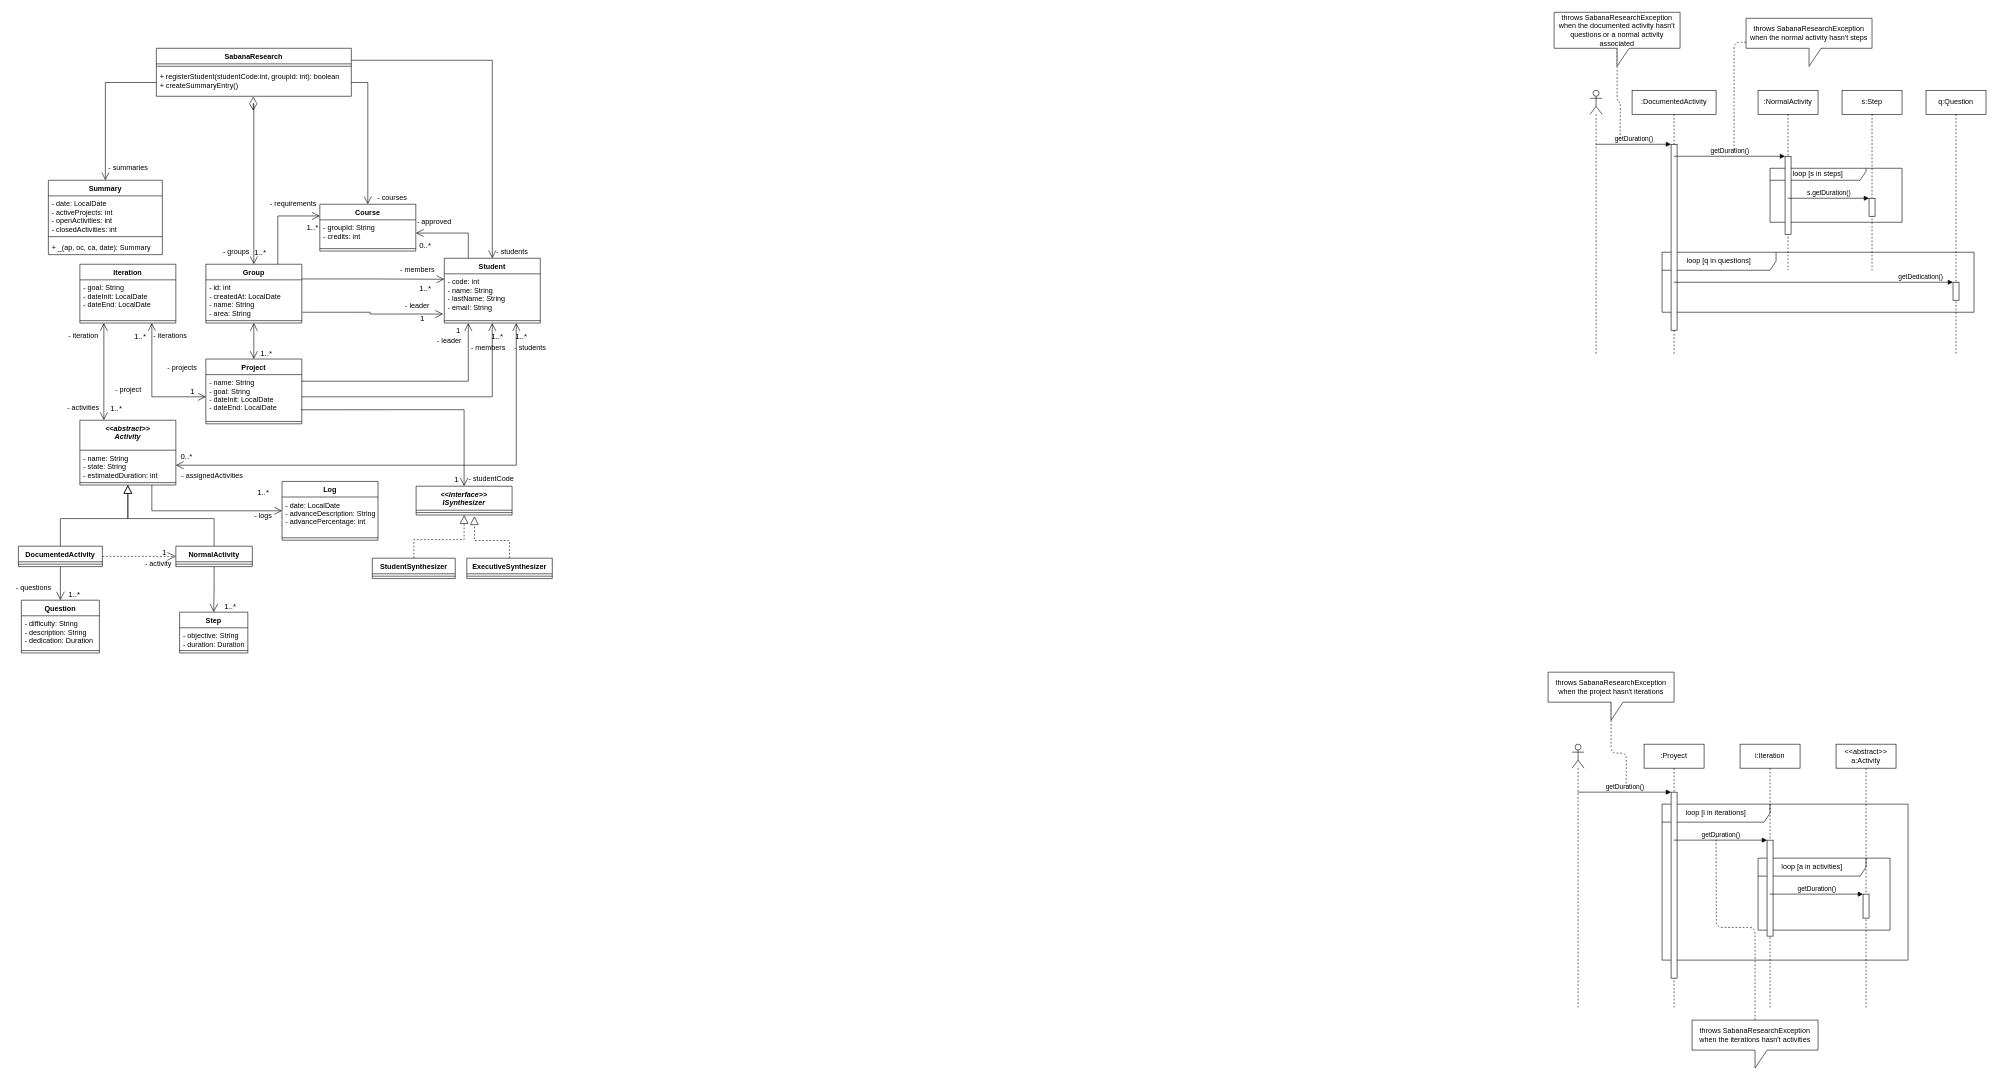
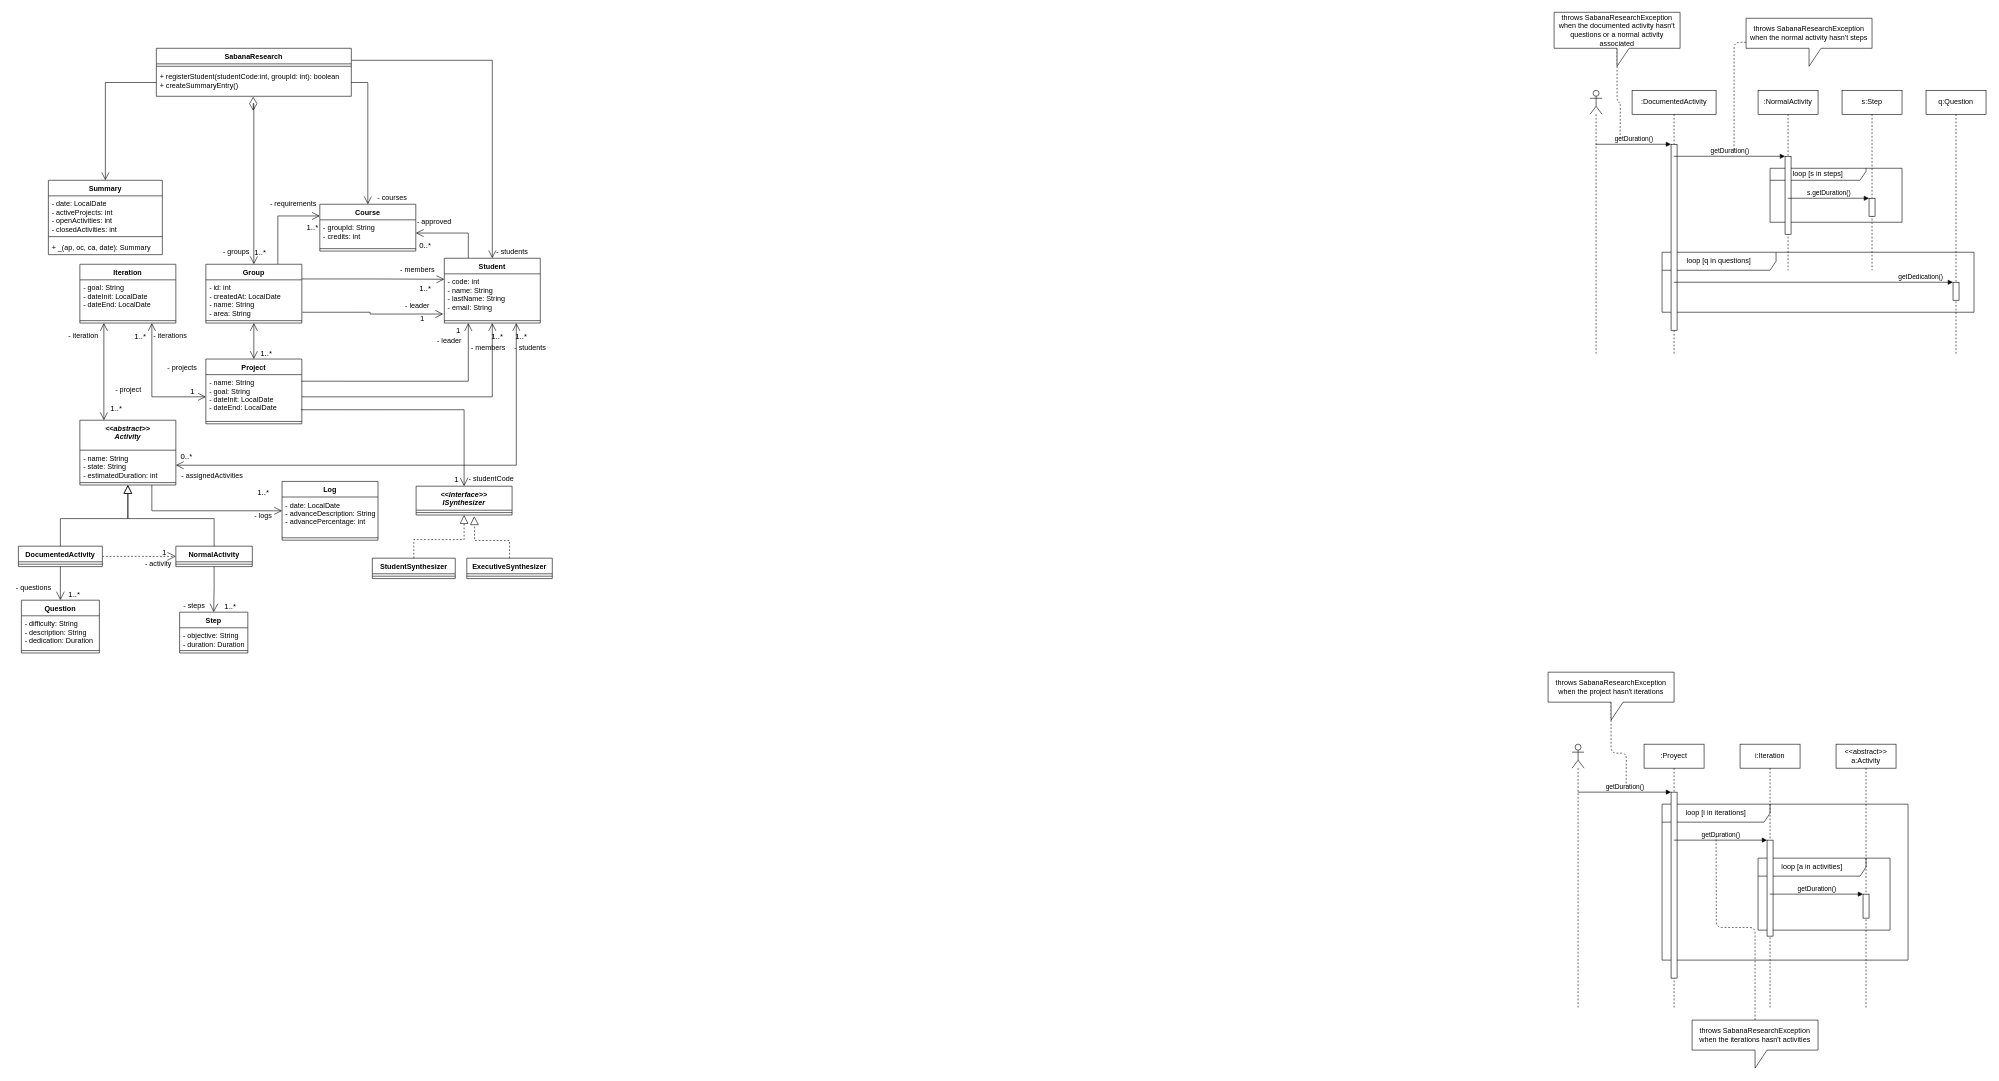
(128, 168) -> none
(83, 408) -> none
none -> (194, 606)
